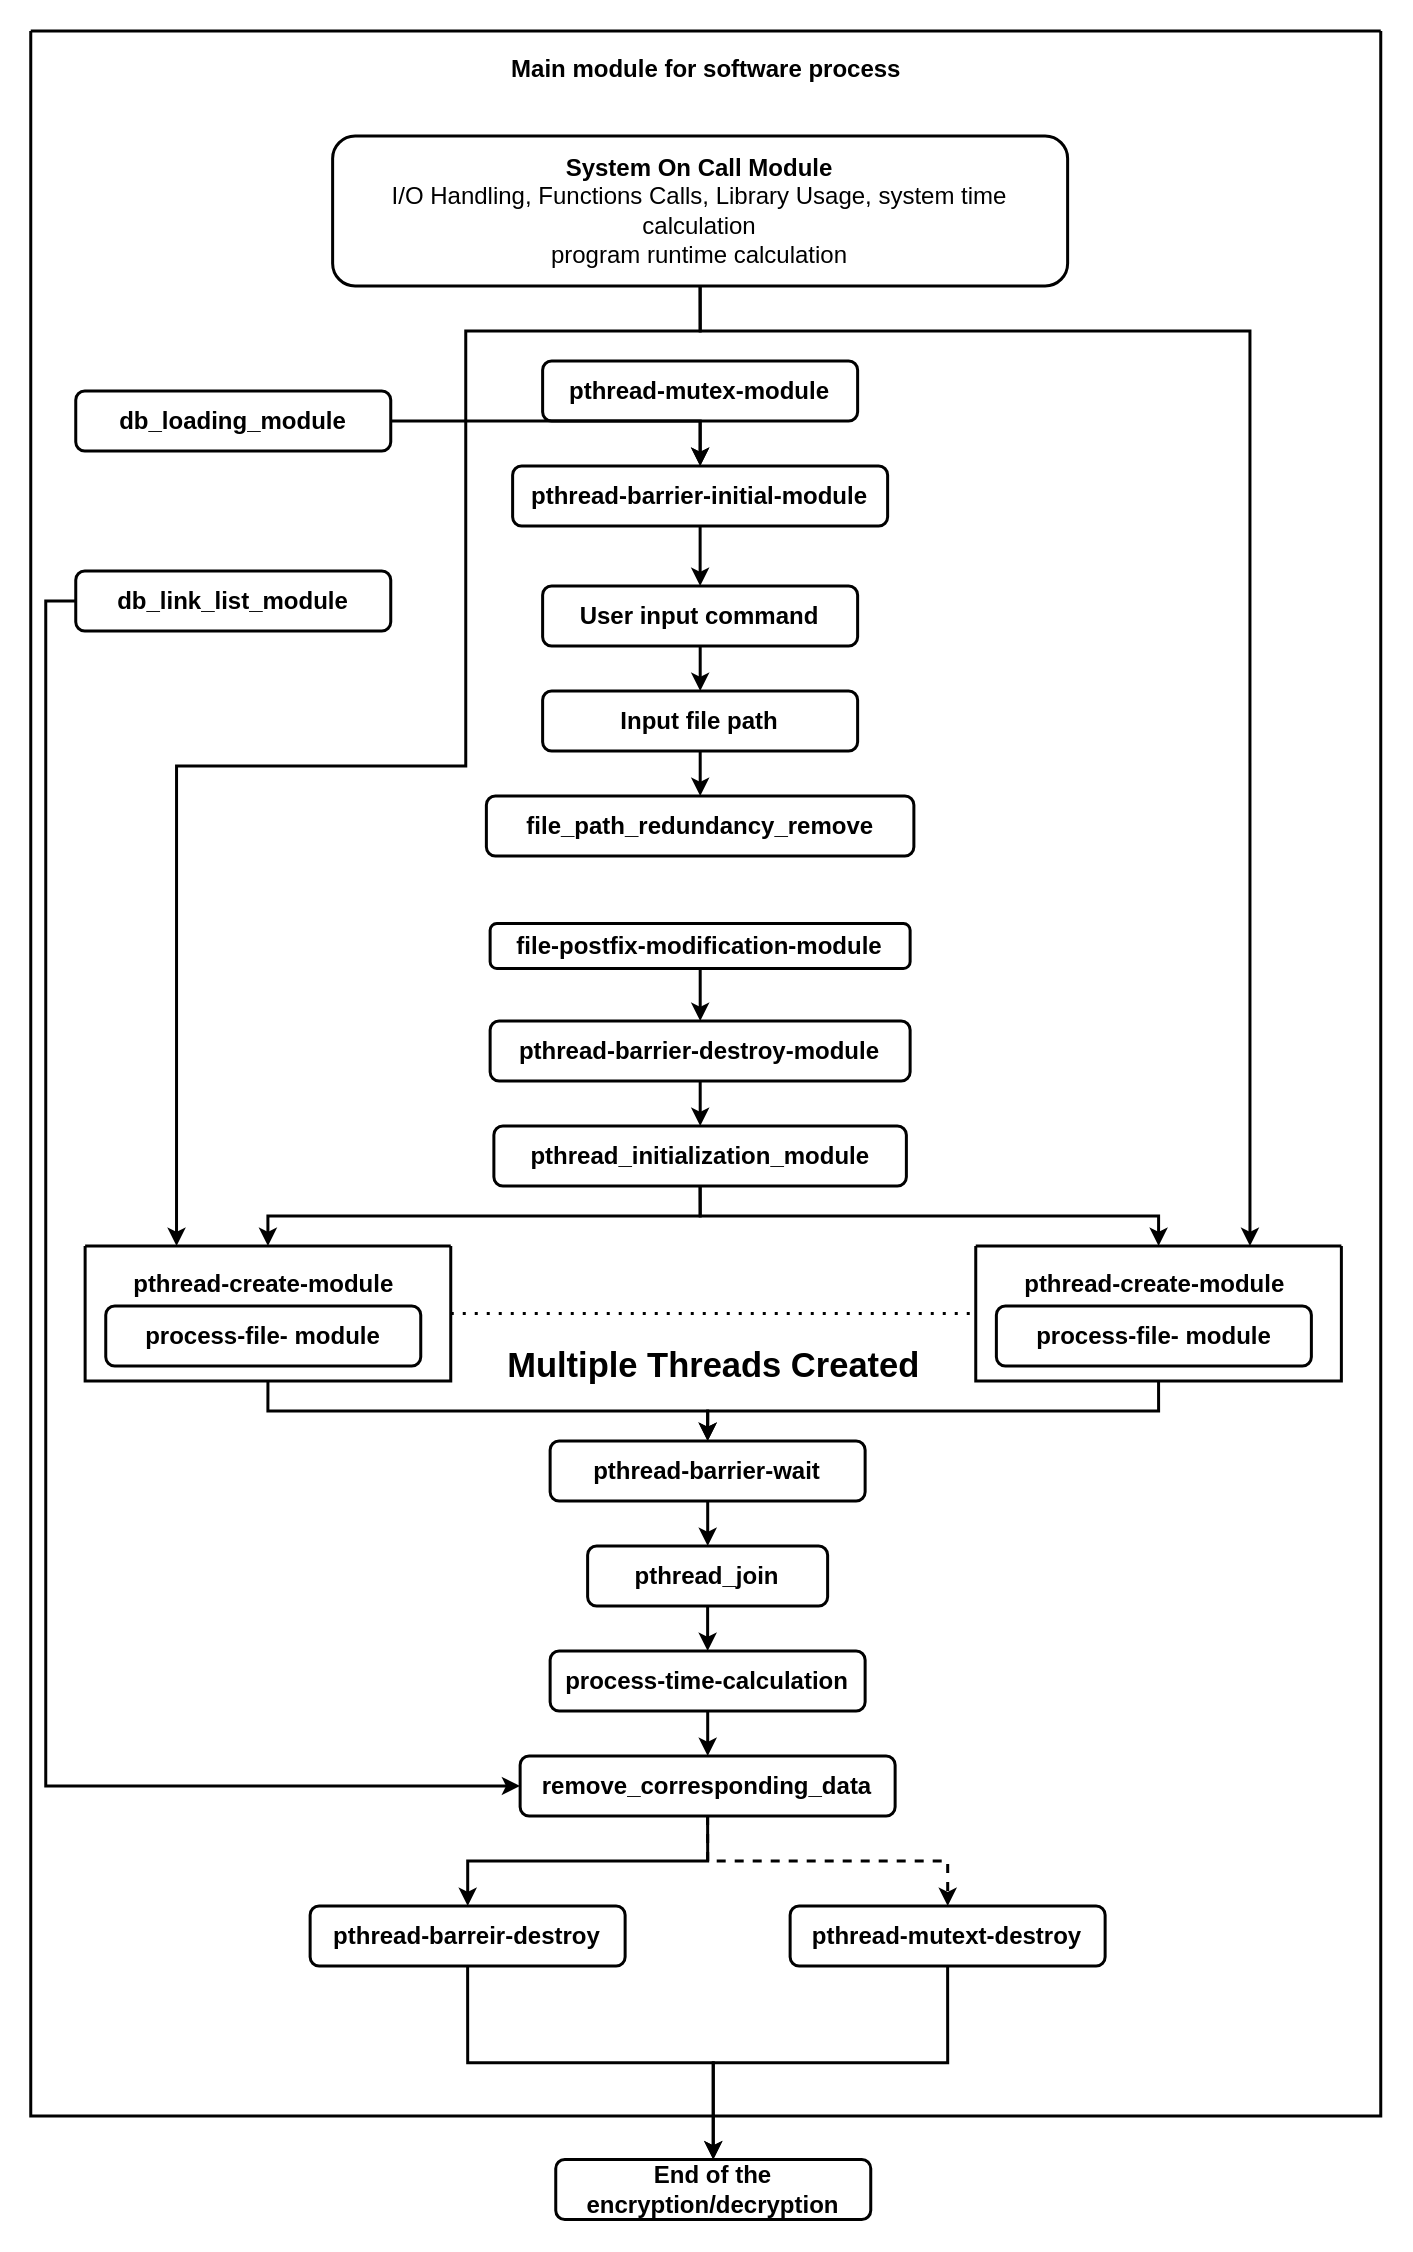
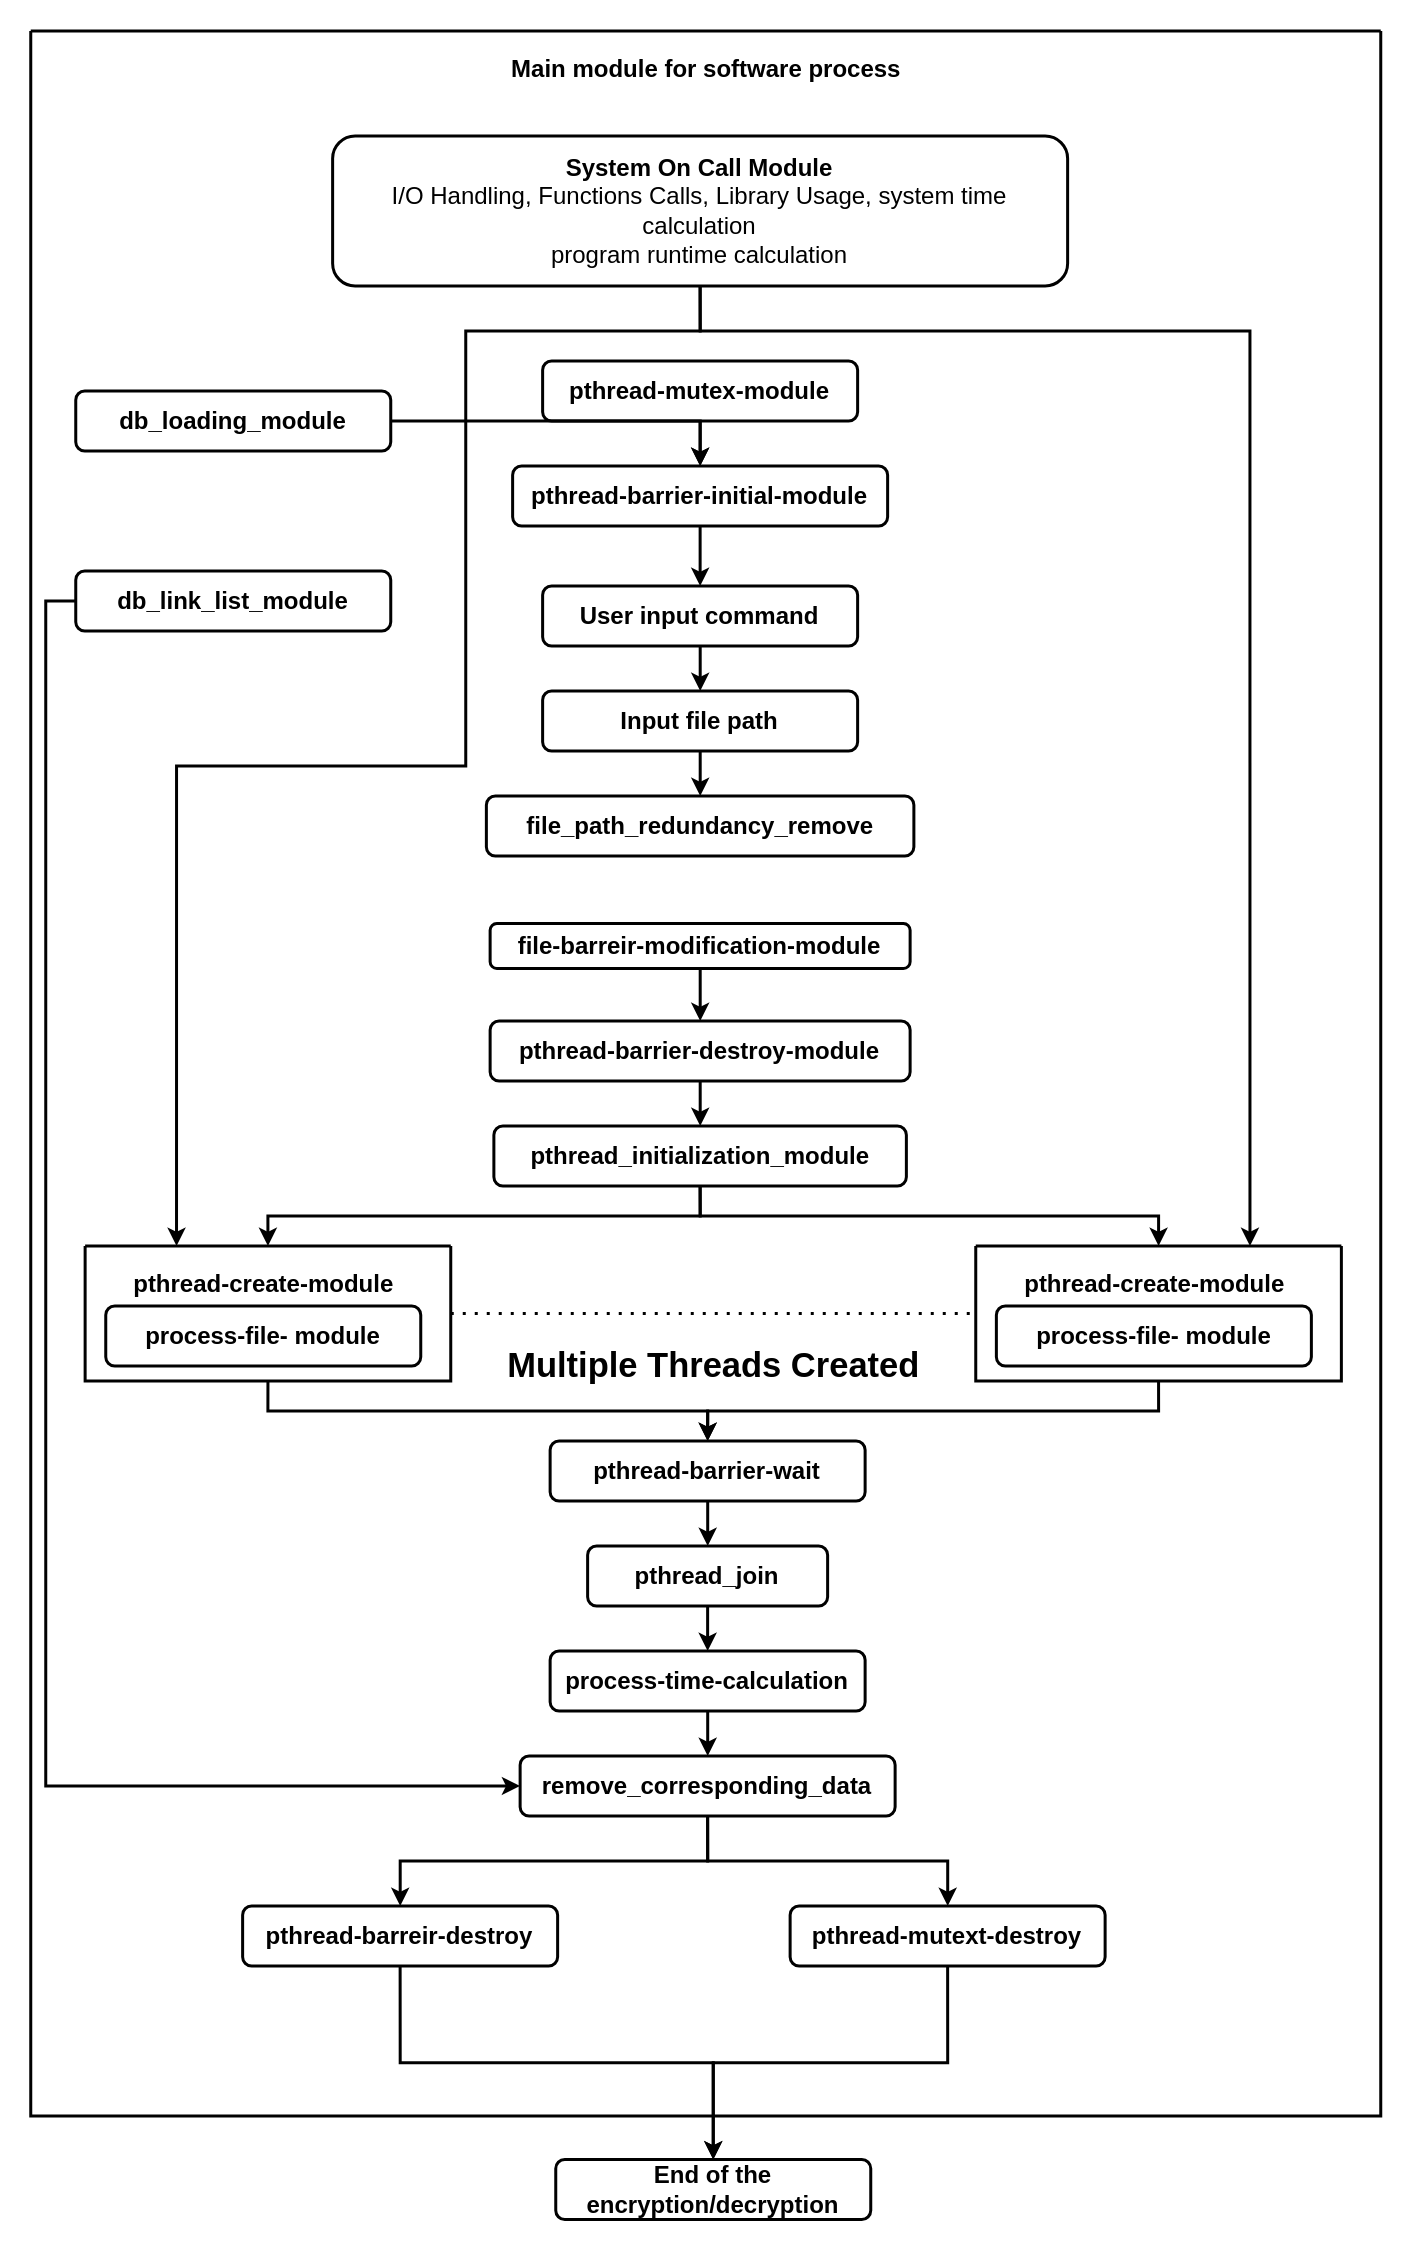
(700, 946) -> (700, 946)
(843, 1861) -> (843, 1861)
(468, 1936) -> (400, 1936)
